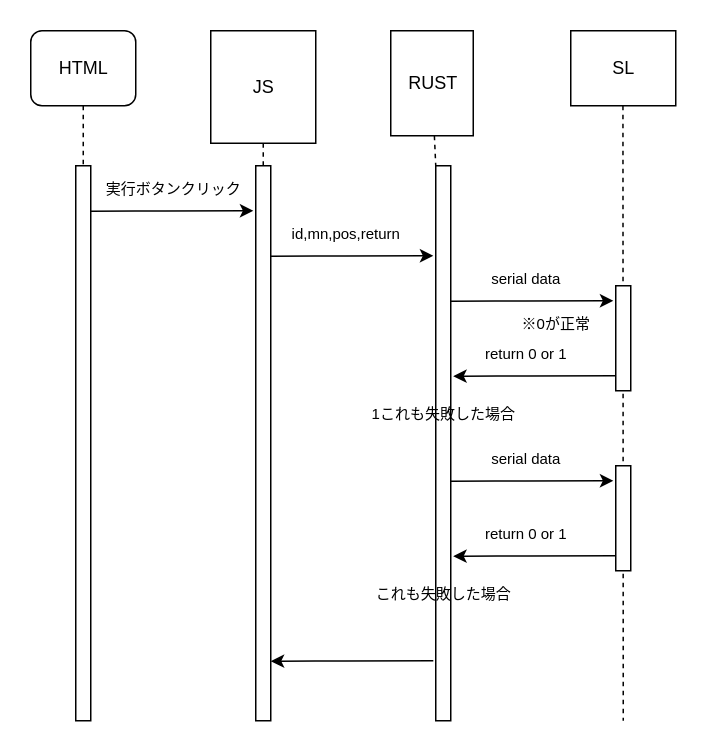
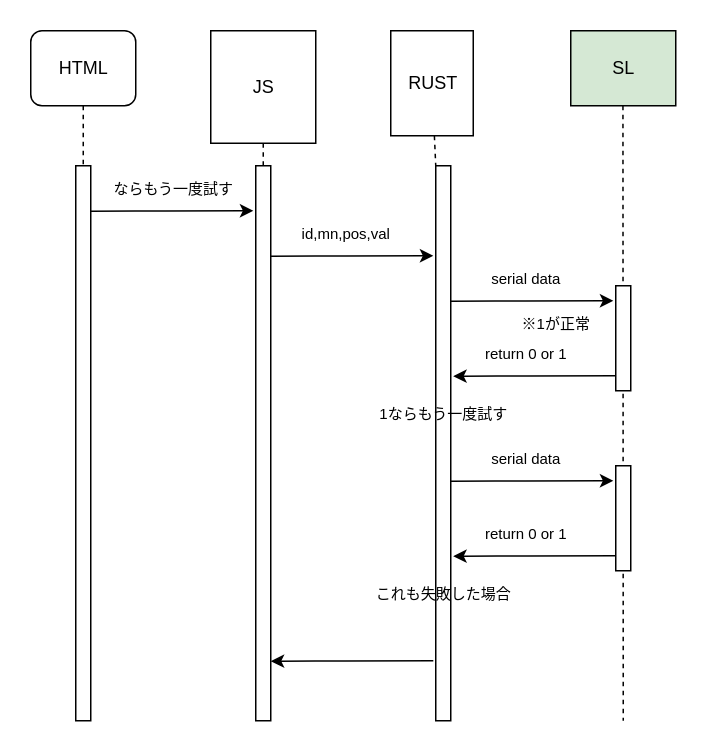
(623, 68) -> (623, 68)
(174, 188) -> (174, 188)
(347, 233) -> (347, 233)
(557, 323) -> (557, 323)
(444, 413) -> (444, 413)
